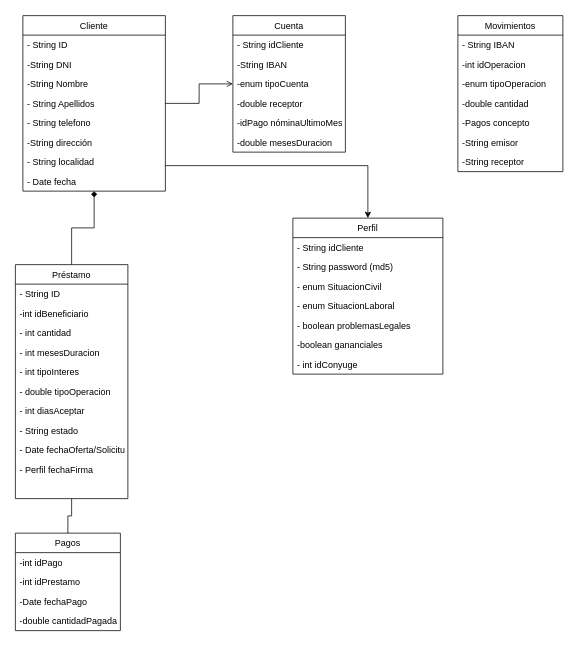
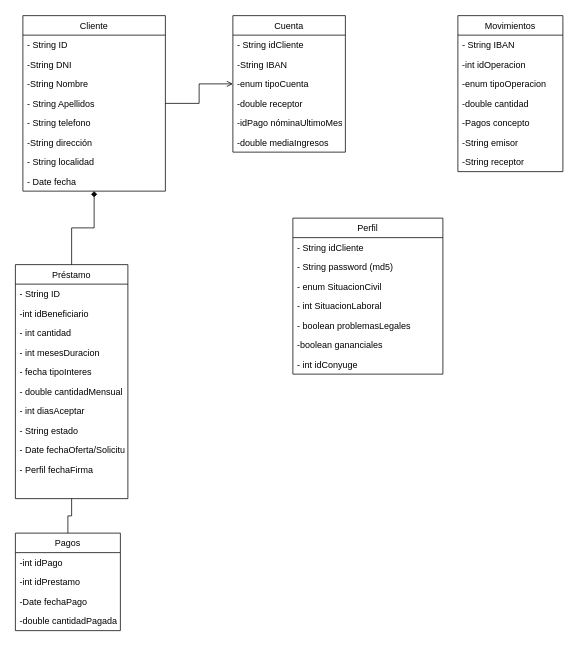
(286, 143) -> (286, 143)
(268, 165) -> none
(349, 306) -> (345, 306)
(58, 372) -> (64, 372)
(69, 392) -> (74, 392)
